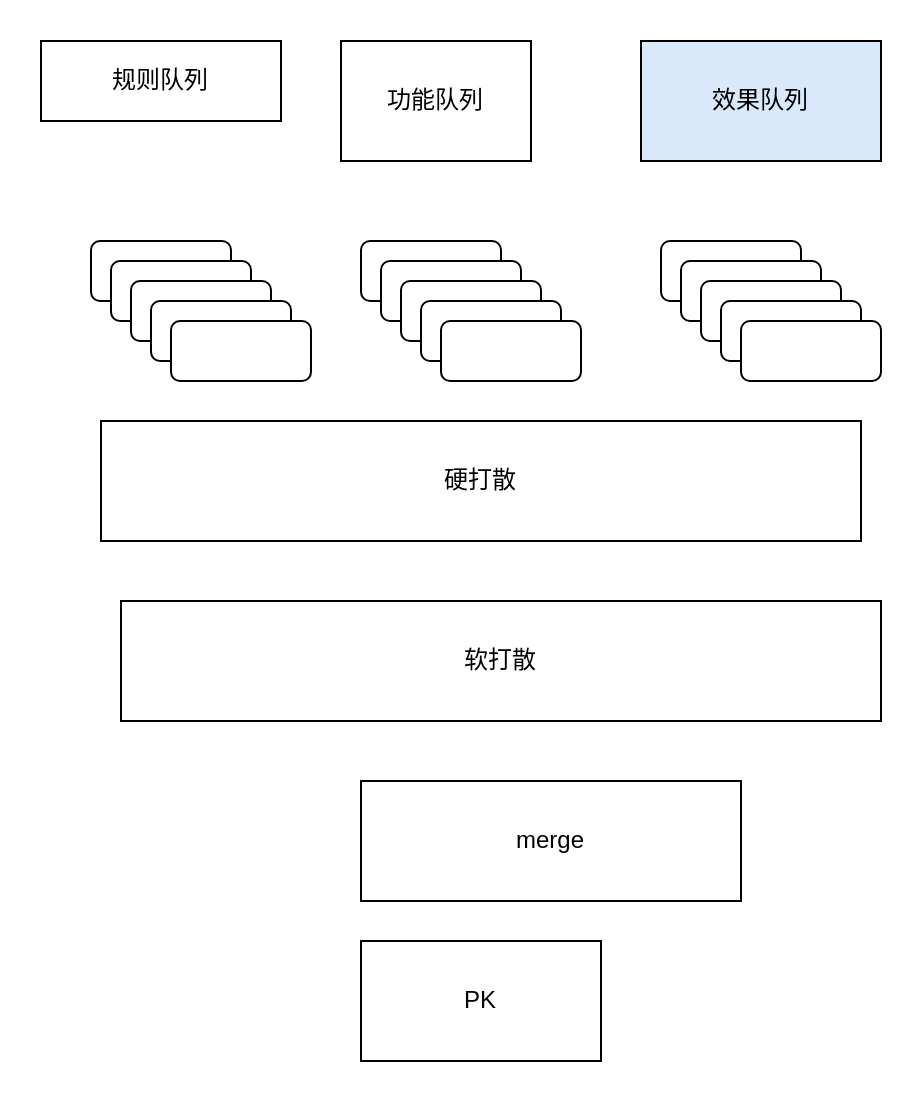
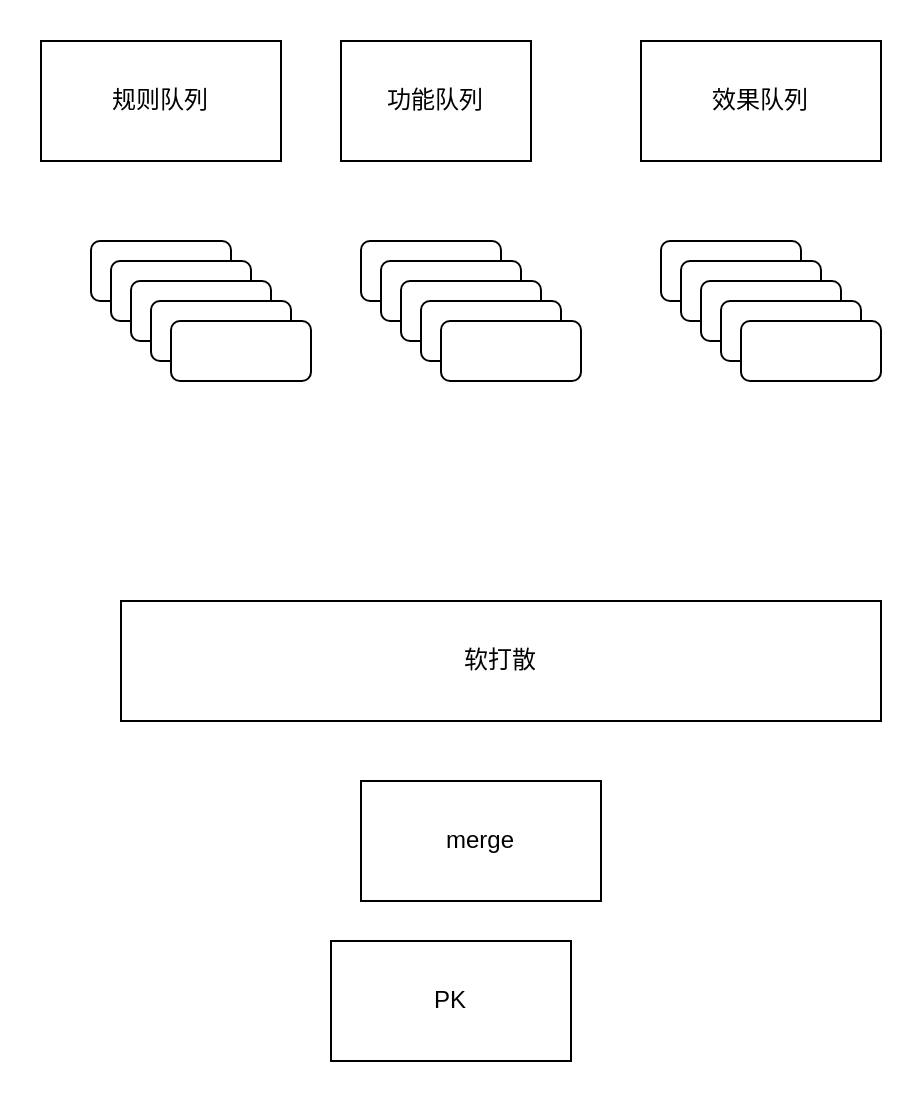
(161, 81) -> (161, 101)
(761, 101) -> (761, 101)
(481, 481) -> none
(551, 841) -> (481, 841)
(481, 1001) -> (451, 1001)
